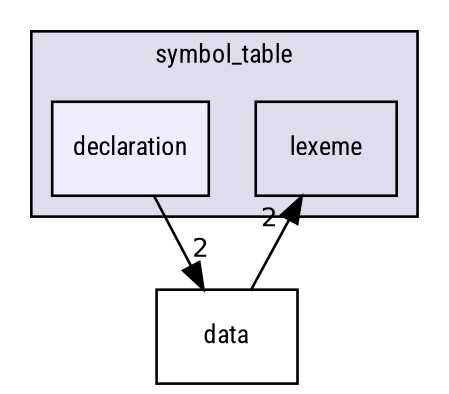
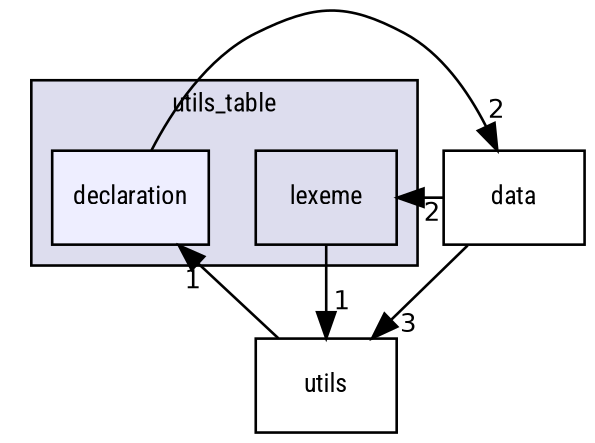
(224, 56) -> (224, 105)
none -> (326, 386)
